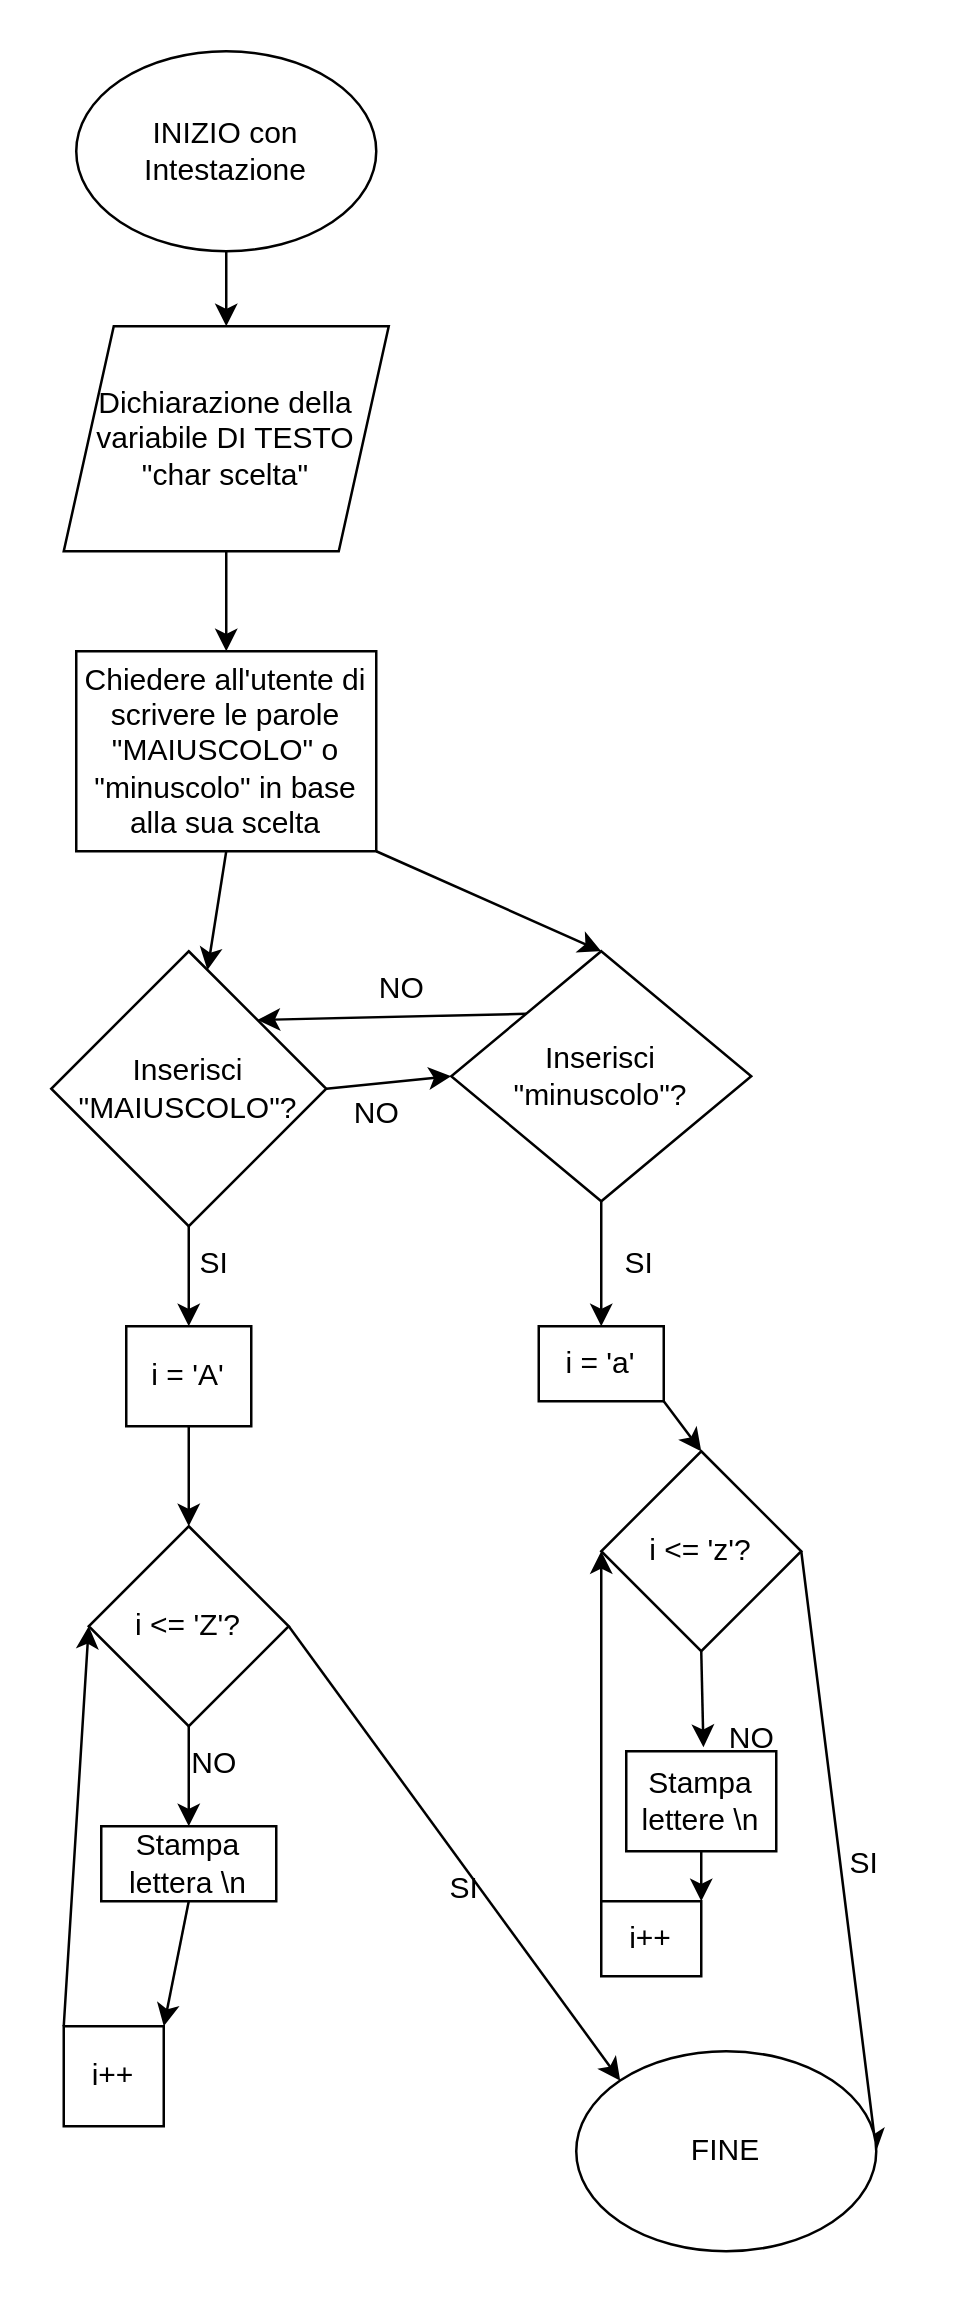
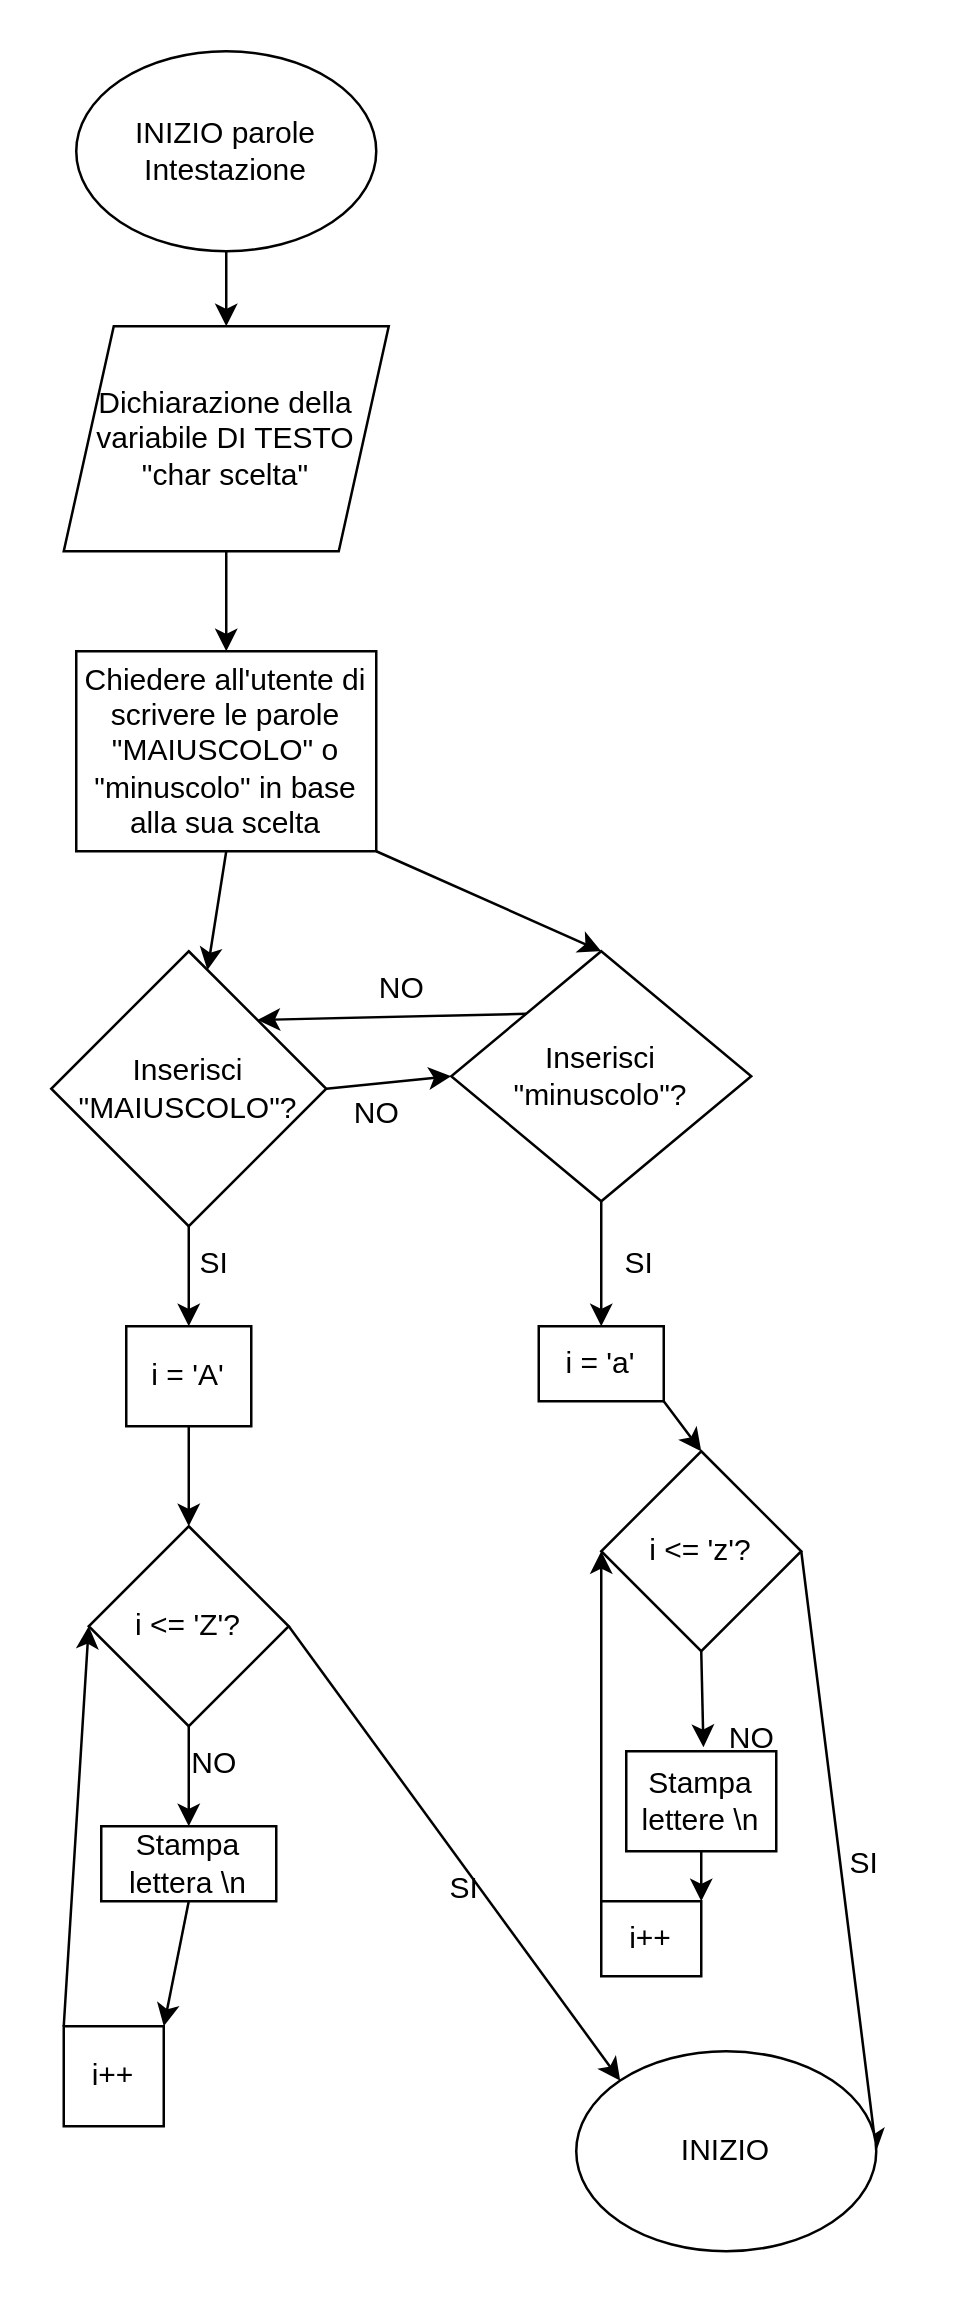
(226, 151) -> (226, 151)
(726, 2151) -> (726, 2151)
